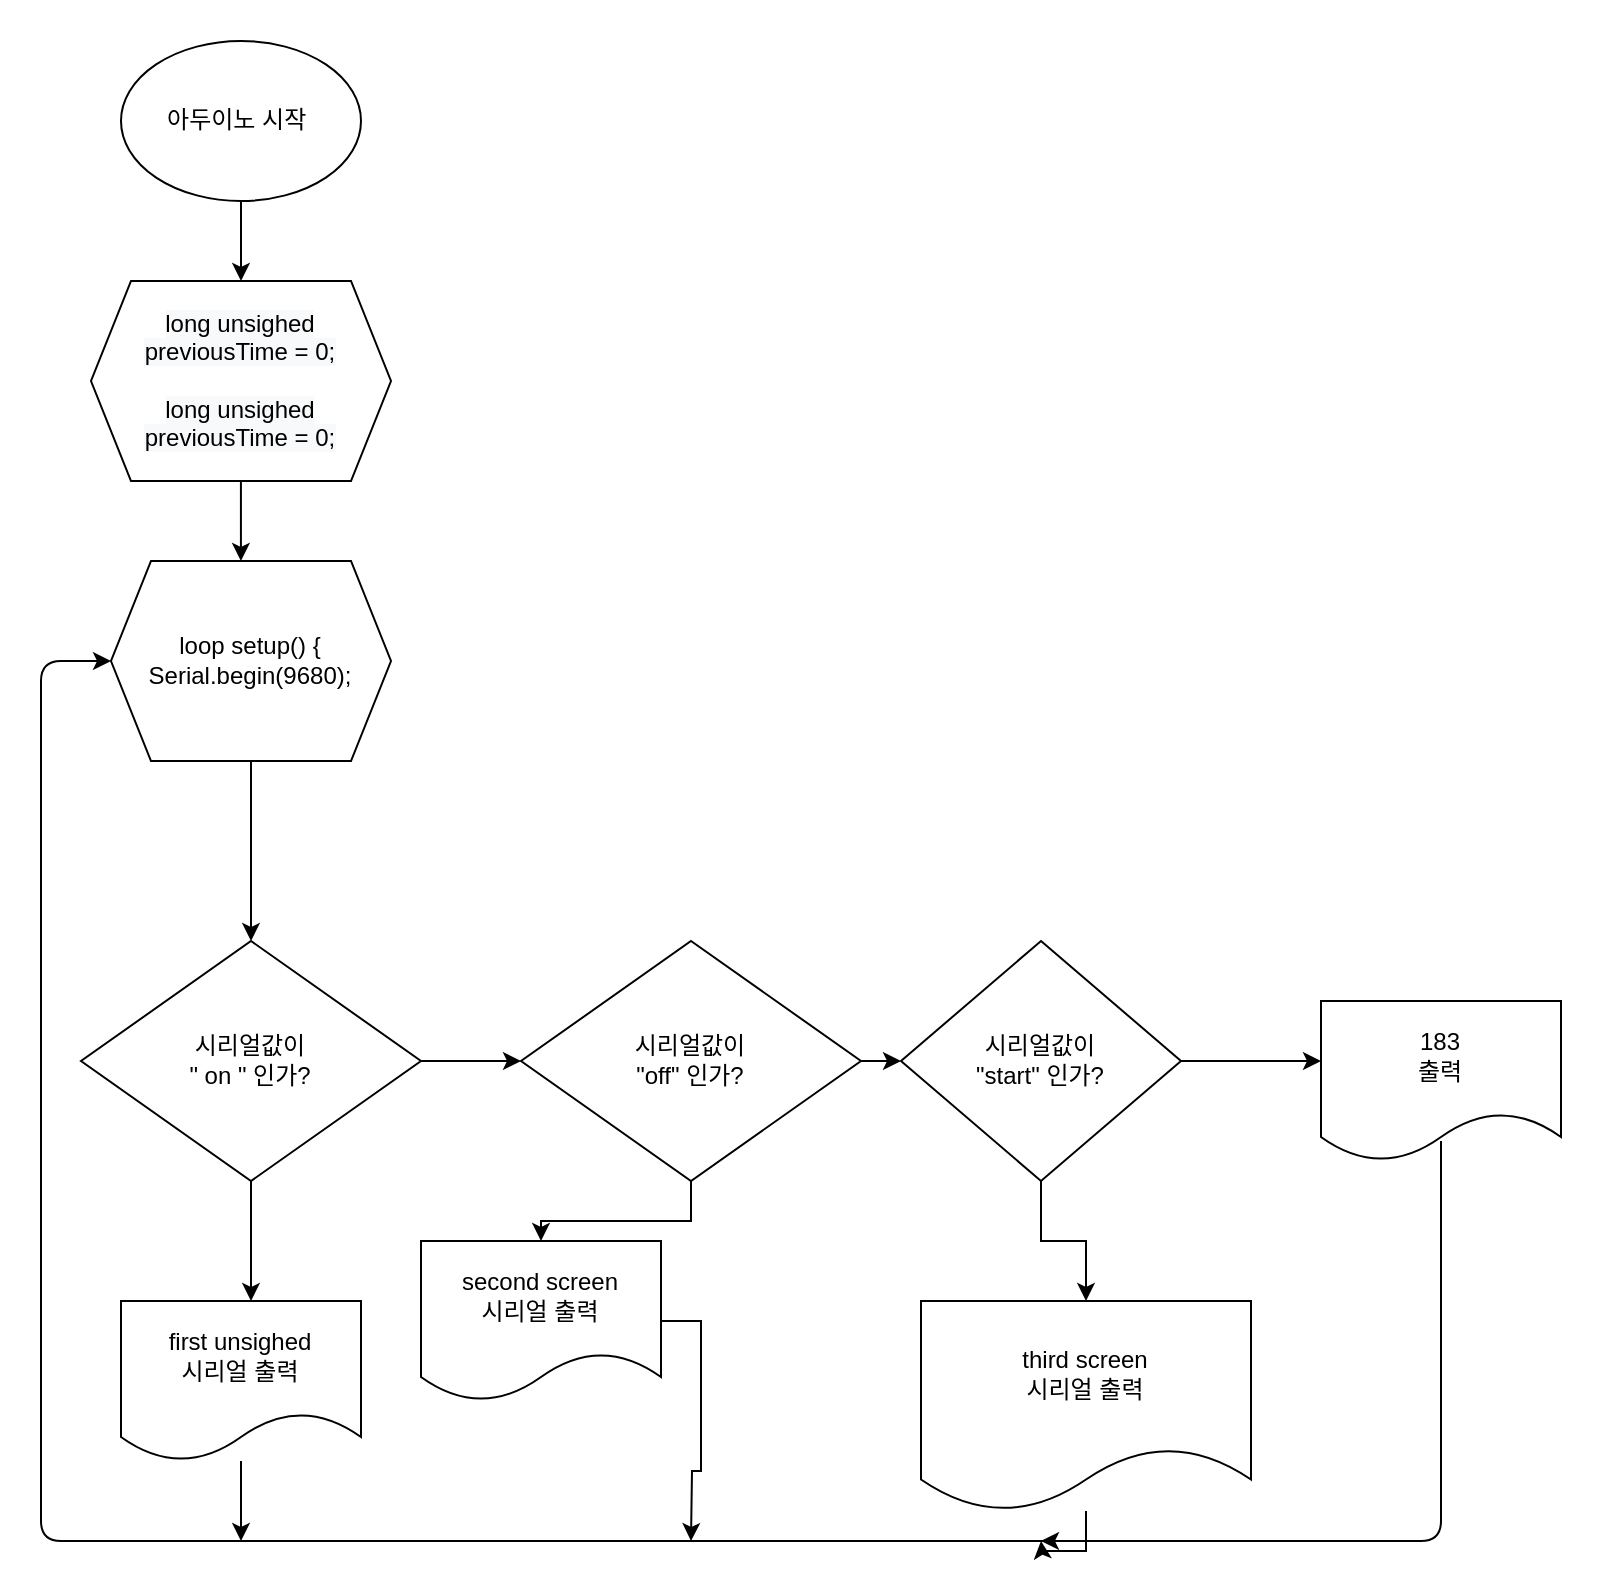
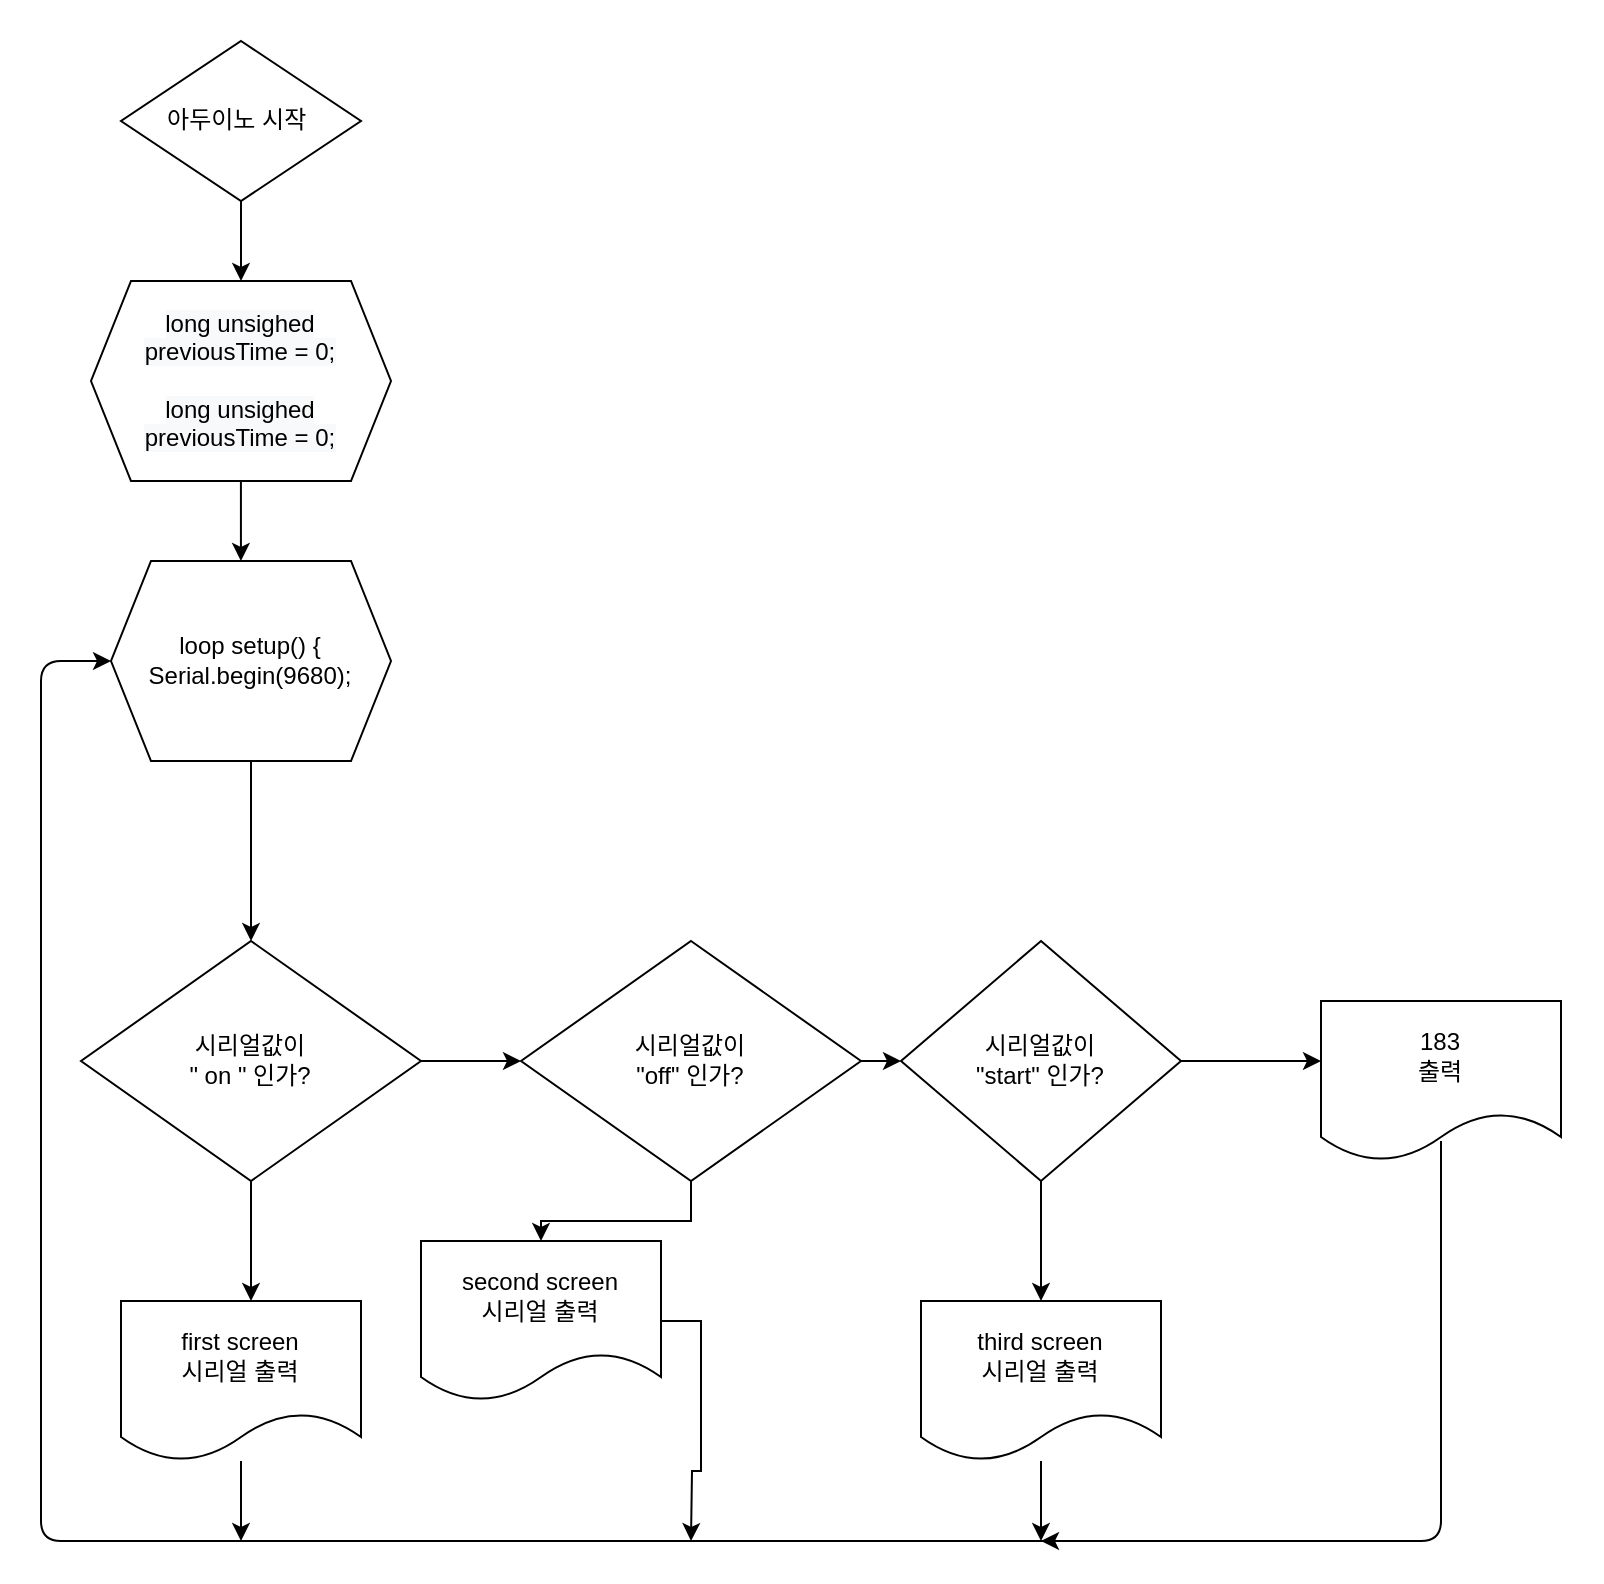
(241, 121) -> (241, 121)
(241, 1357) -> (241, 1357)
(1086, 1406) -> (1041, 1381)
